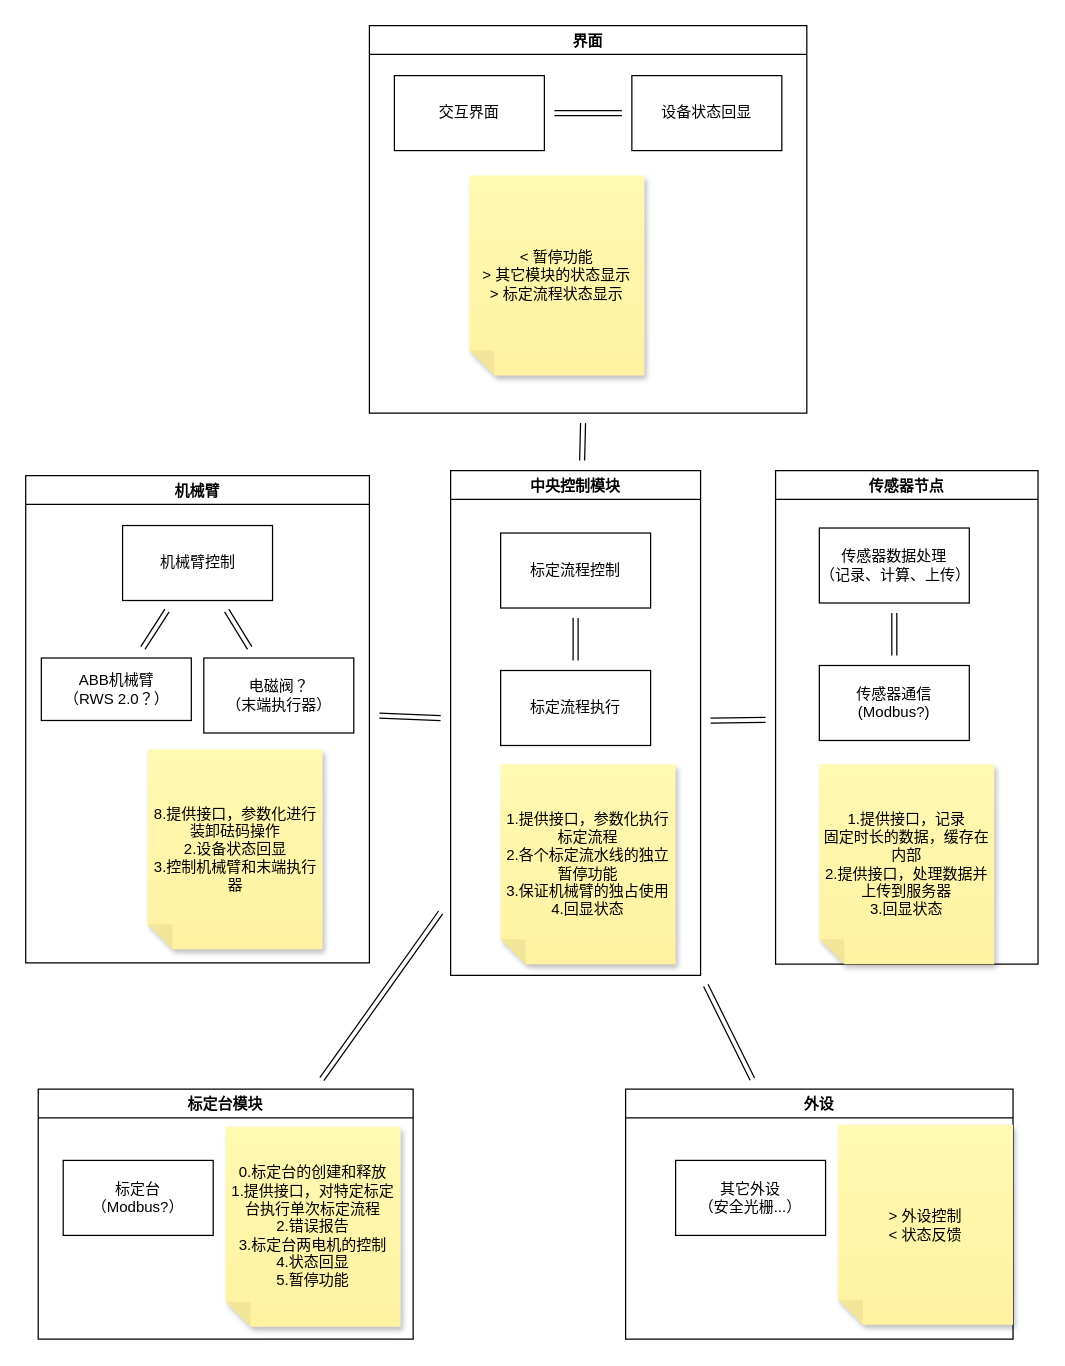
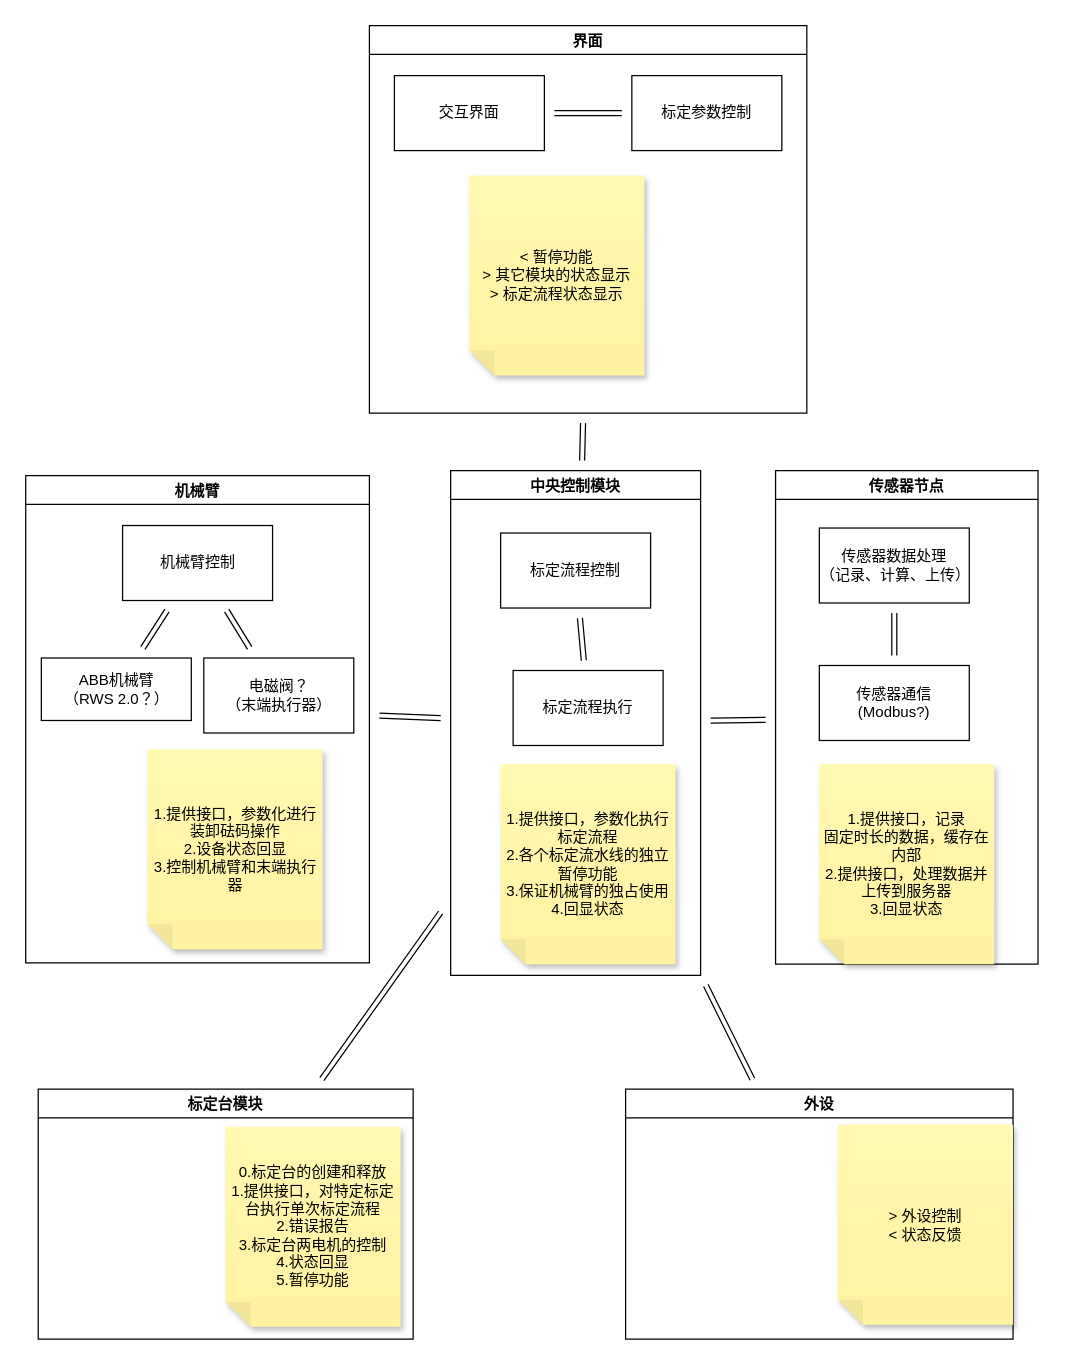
(707, 113) -> (707, 113)
(576, 708) -> (588, 708)
(236, 849) -> (236, 849)
(138, 1198) -> none
(751, 1198) -> none
